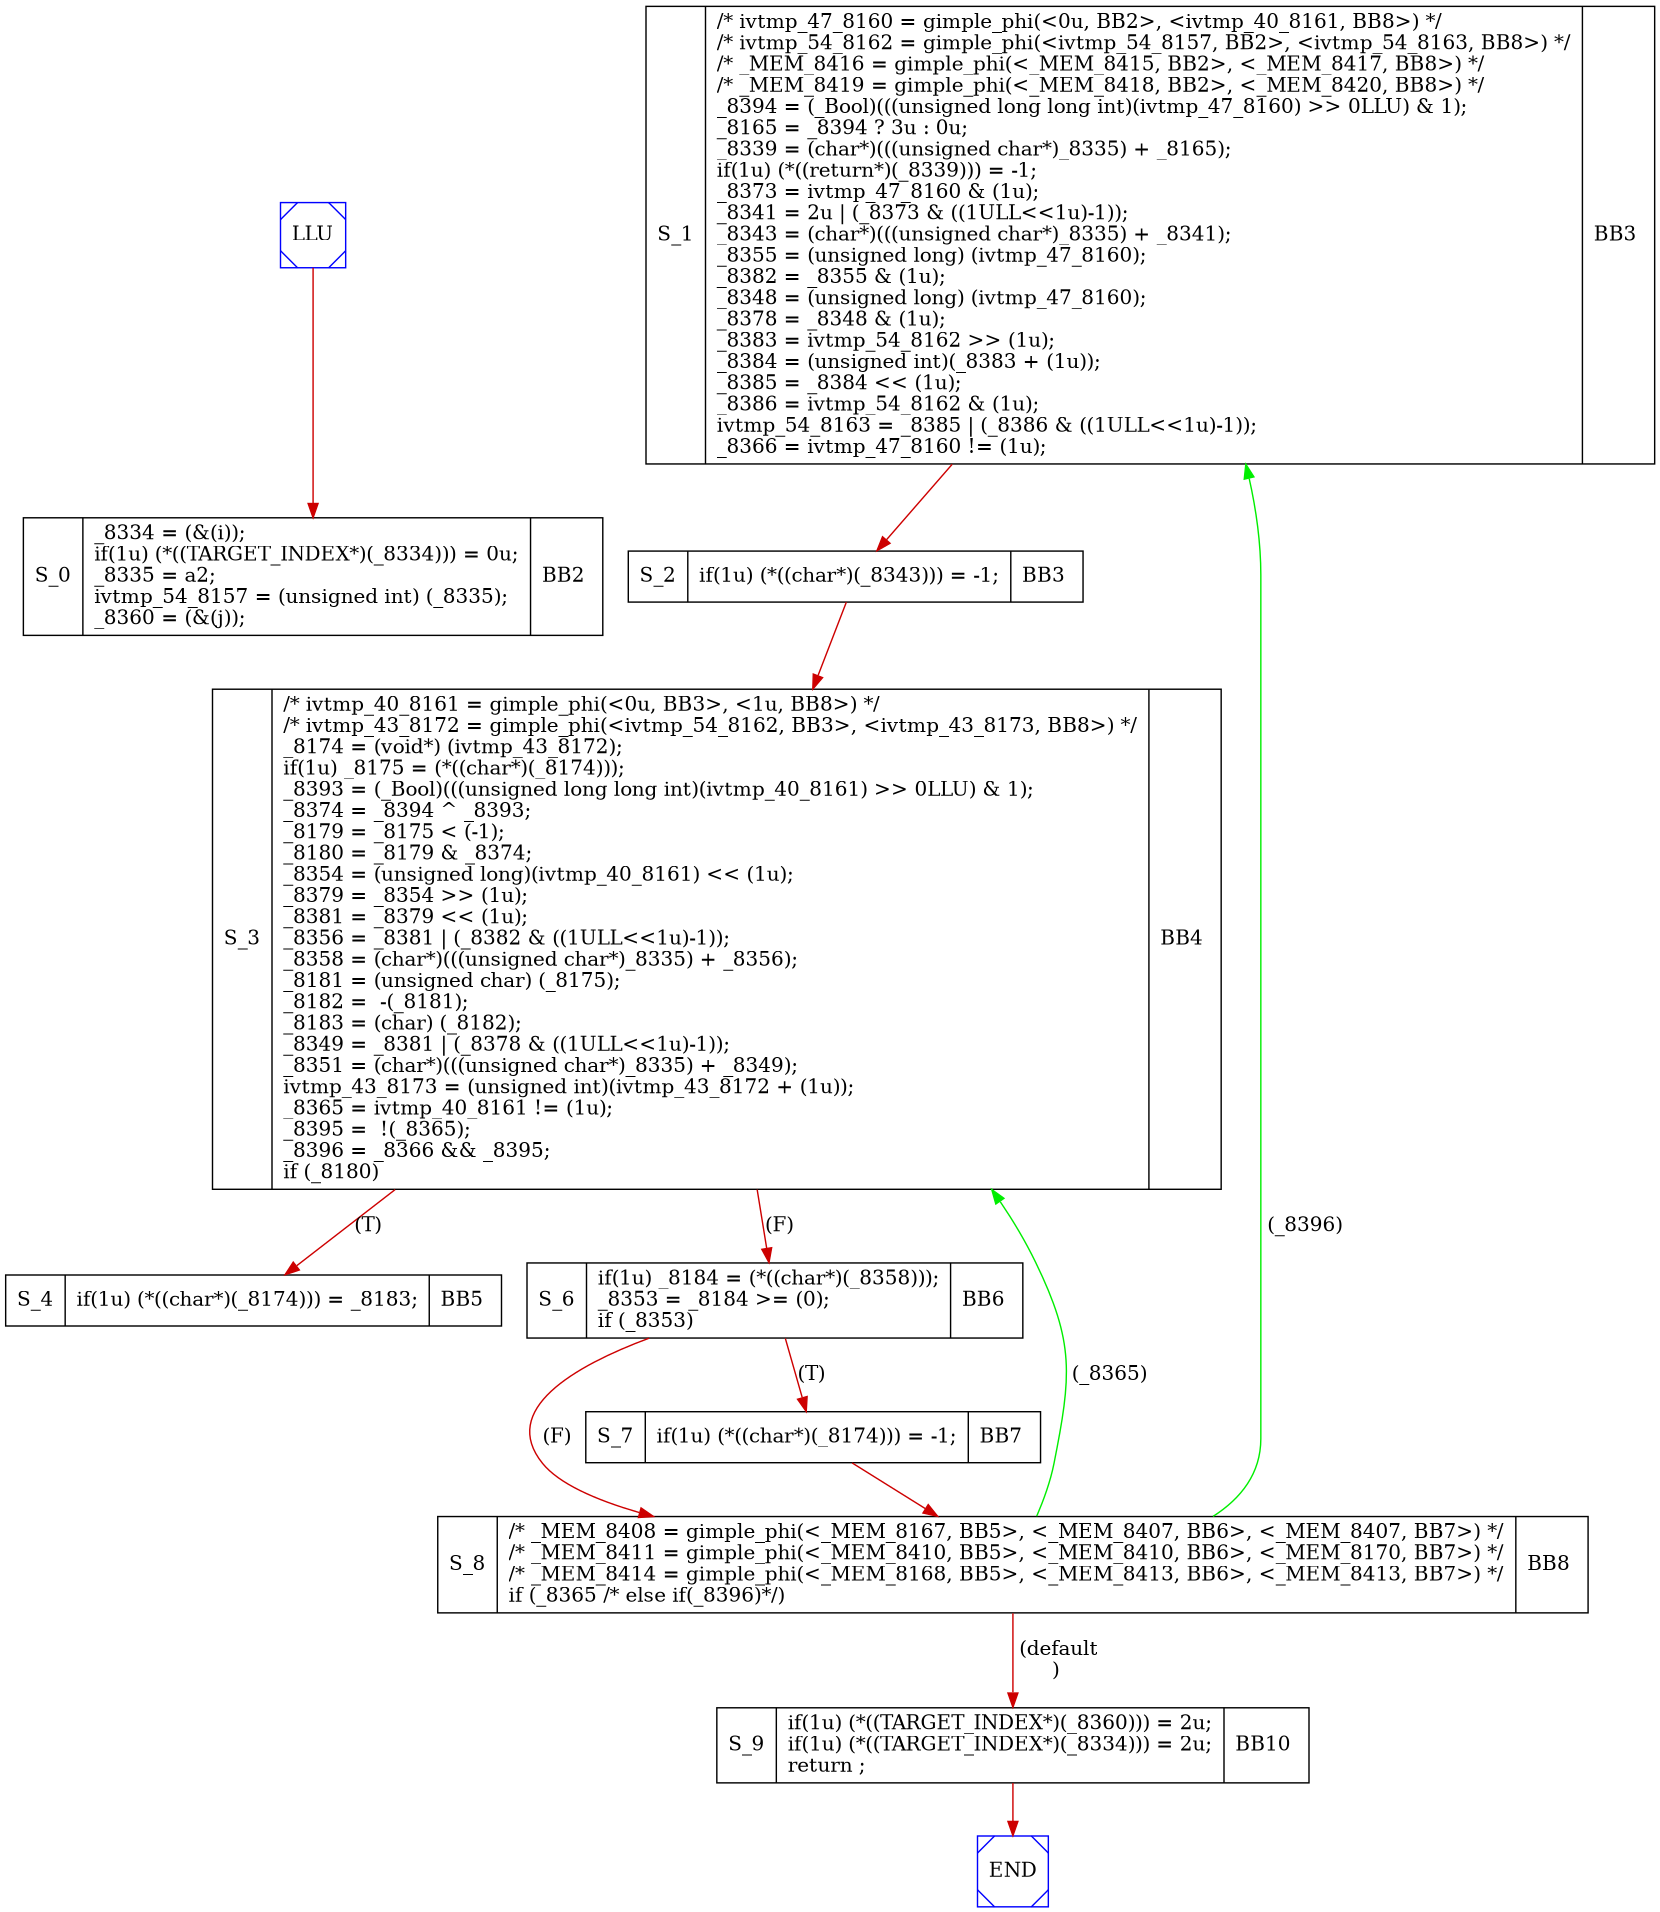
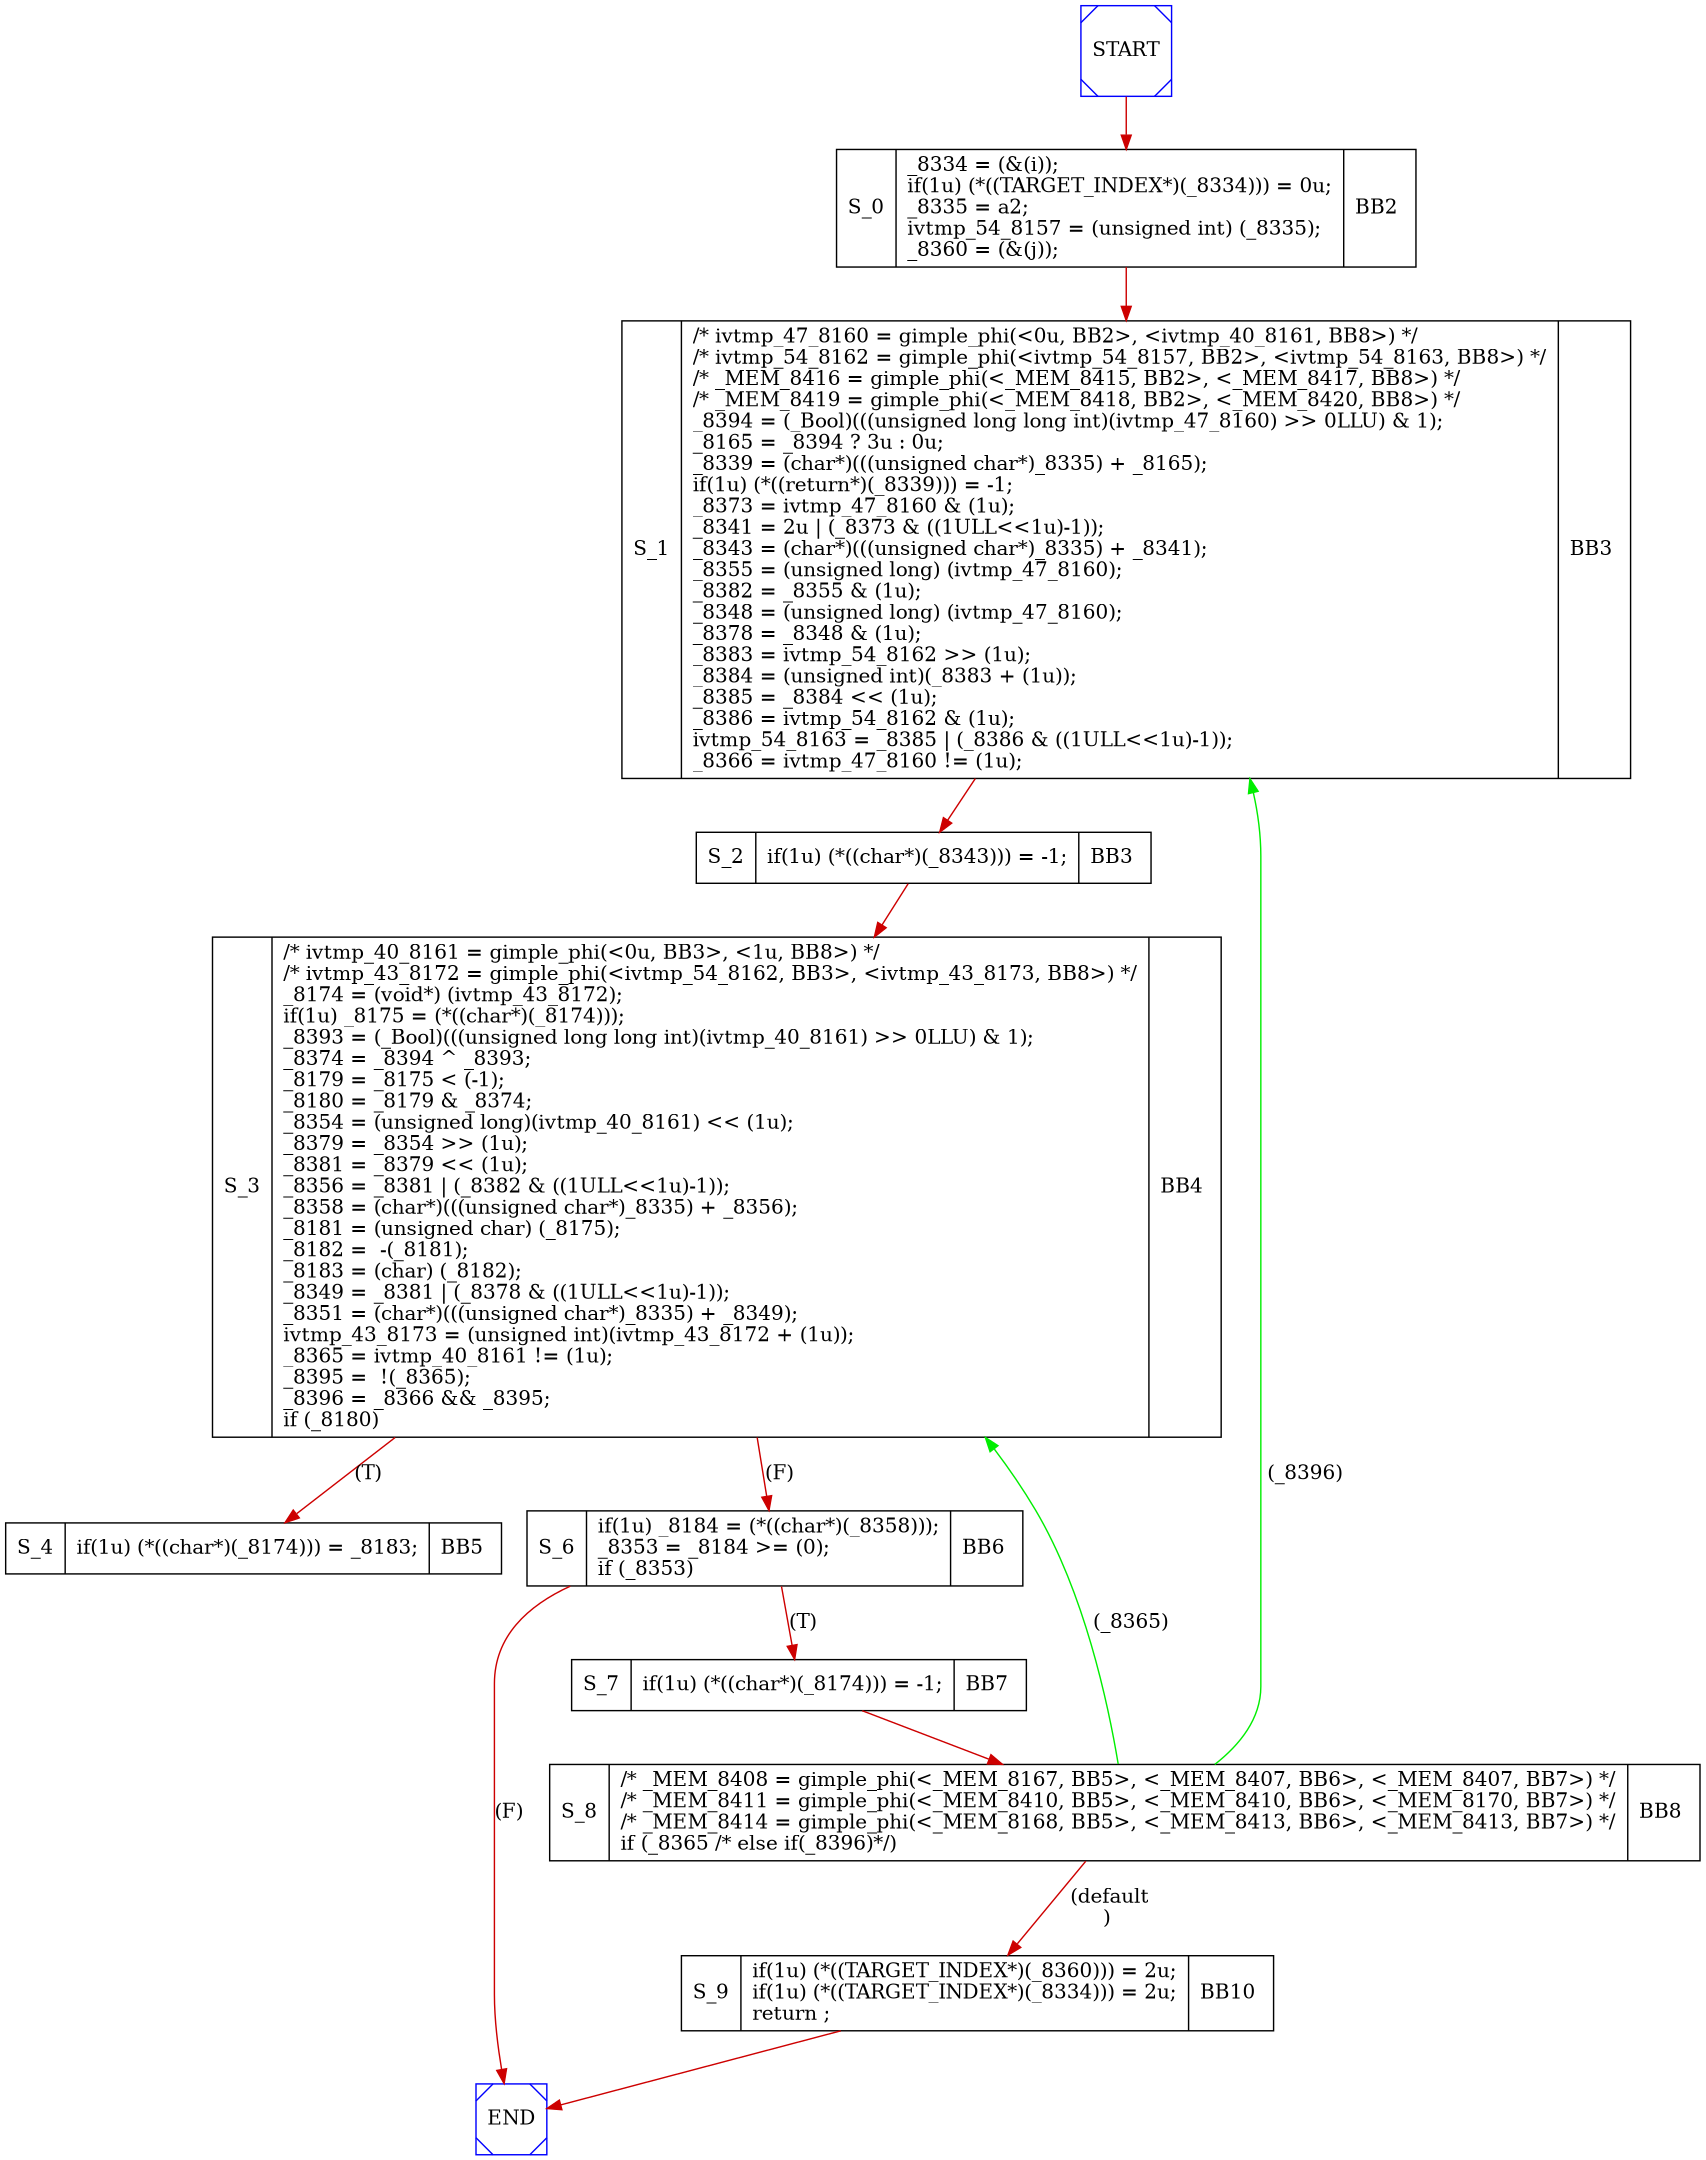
(313, 235) -> (1126, 51)
none -> (1126, 287)
(531, 1424) -> (494, 1811)
